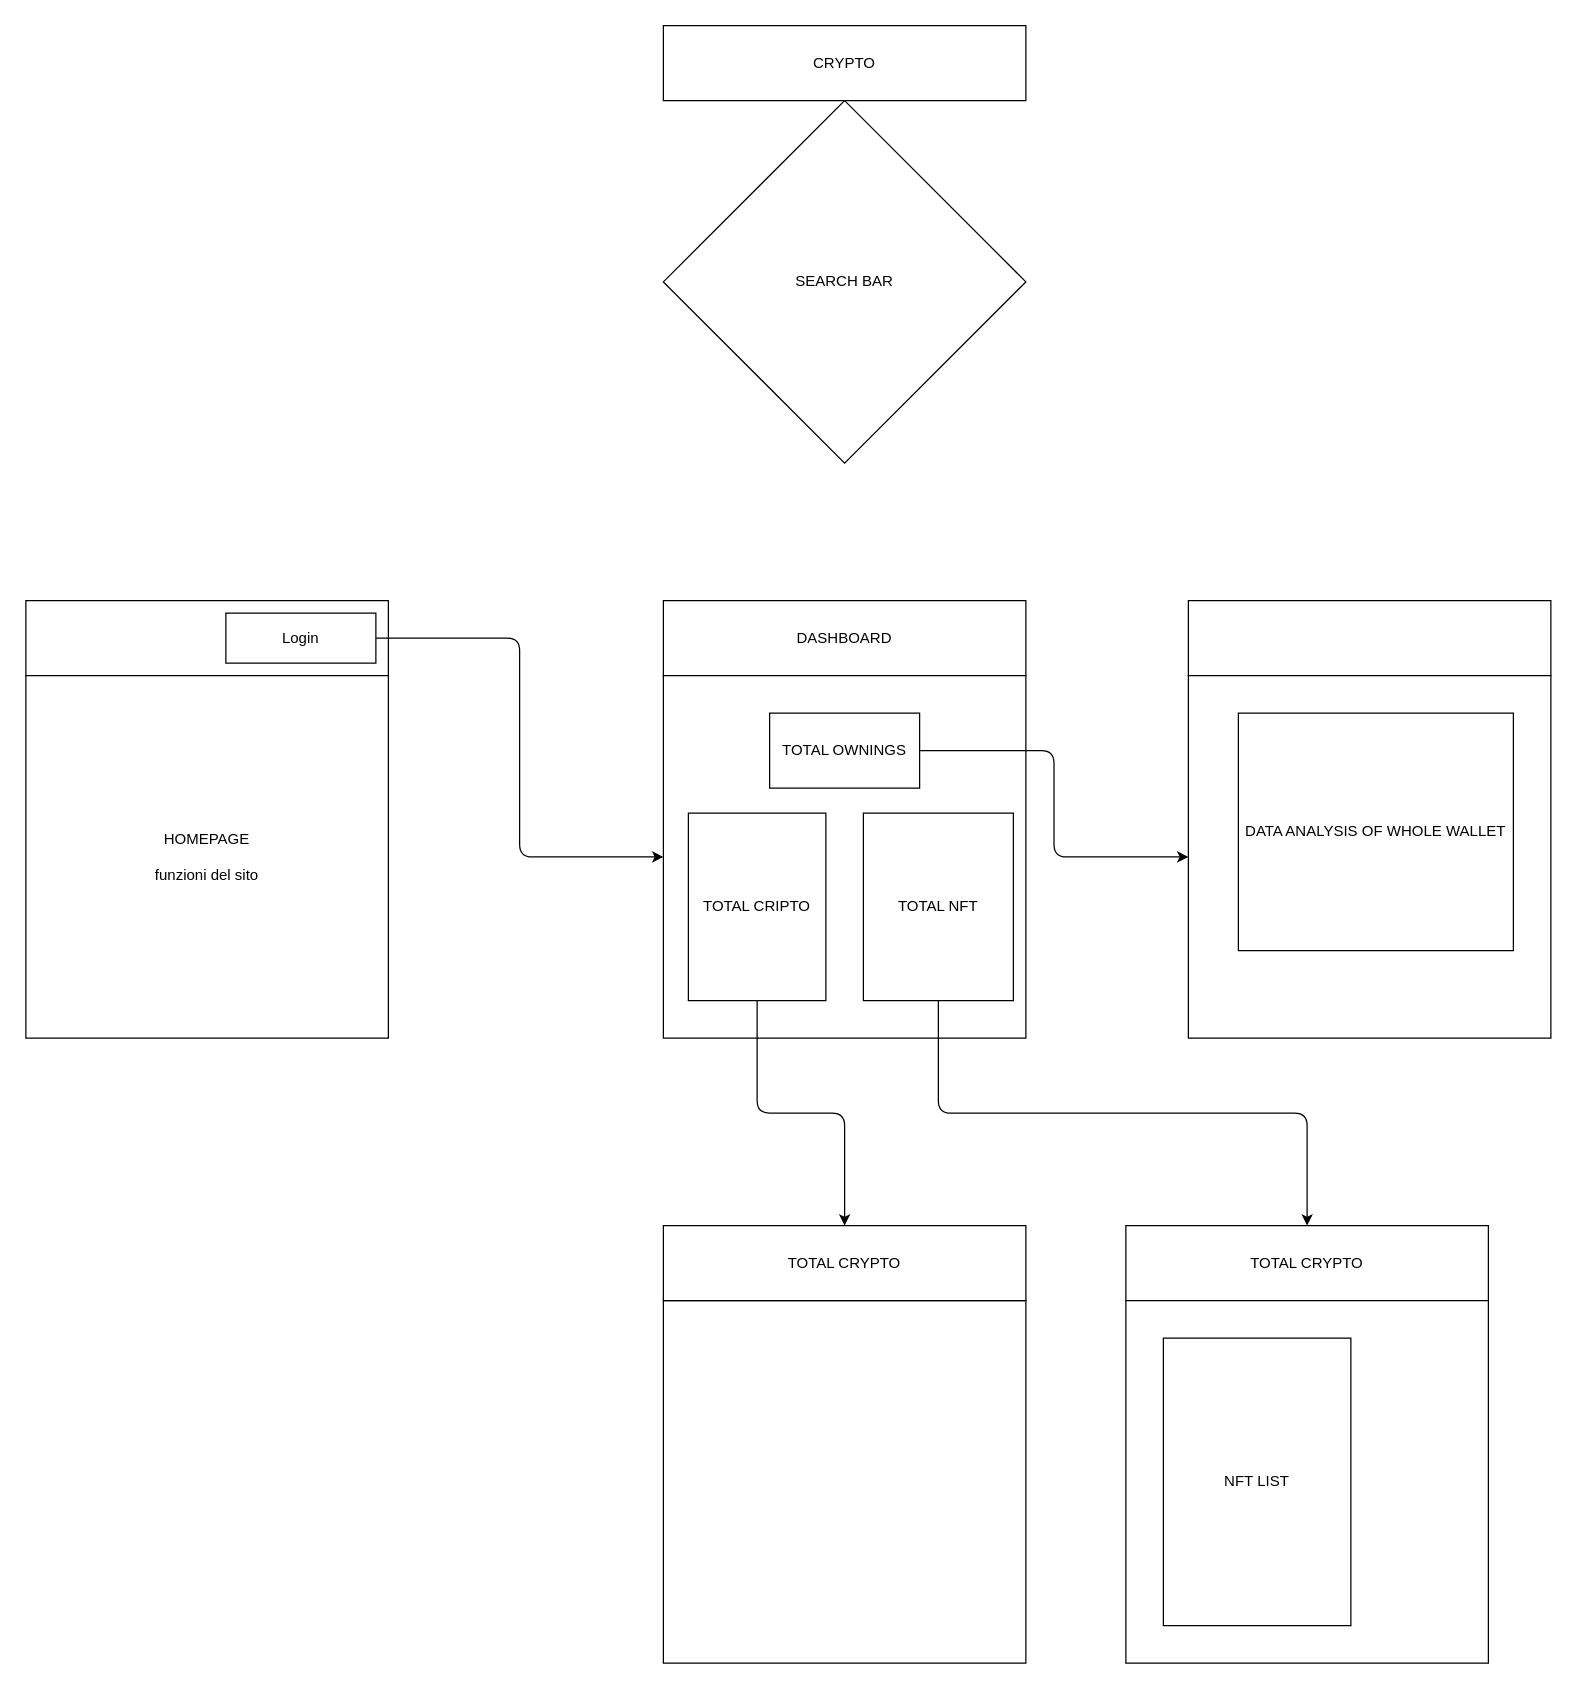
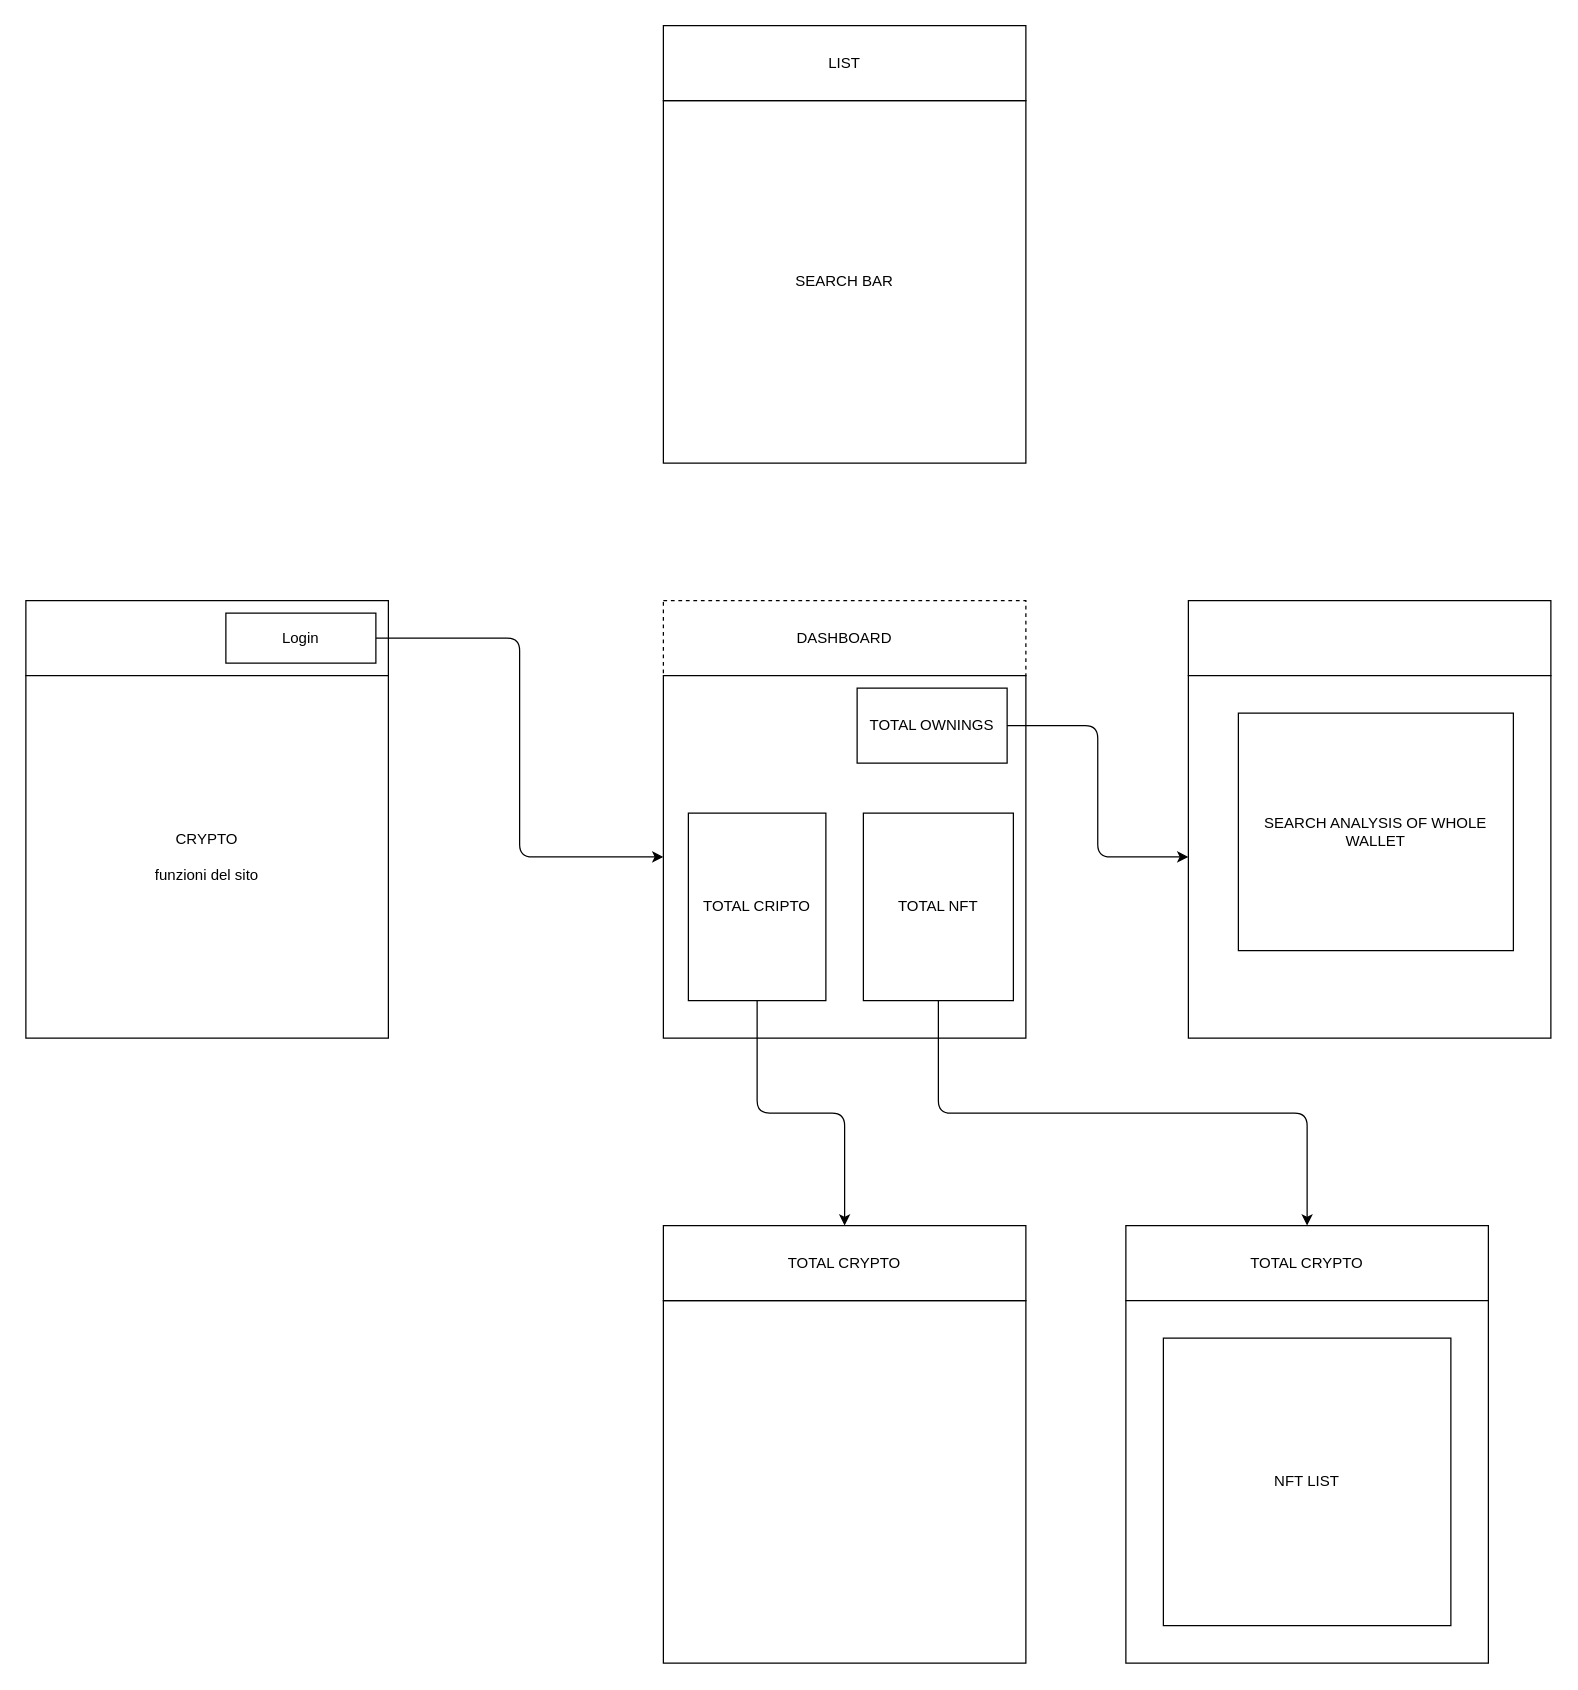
(844, 63) -> (844, 63)
(844, 282) -> (844, 282)
(844, 638) -> (844, 638)
(844, 751) -> (932, 726)
(1376, 832) -> (1376, 832)
(207, 857) -> (207, 857)
(1257, 1482) -> (1307, 1482)
